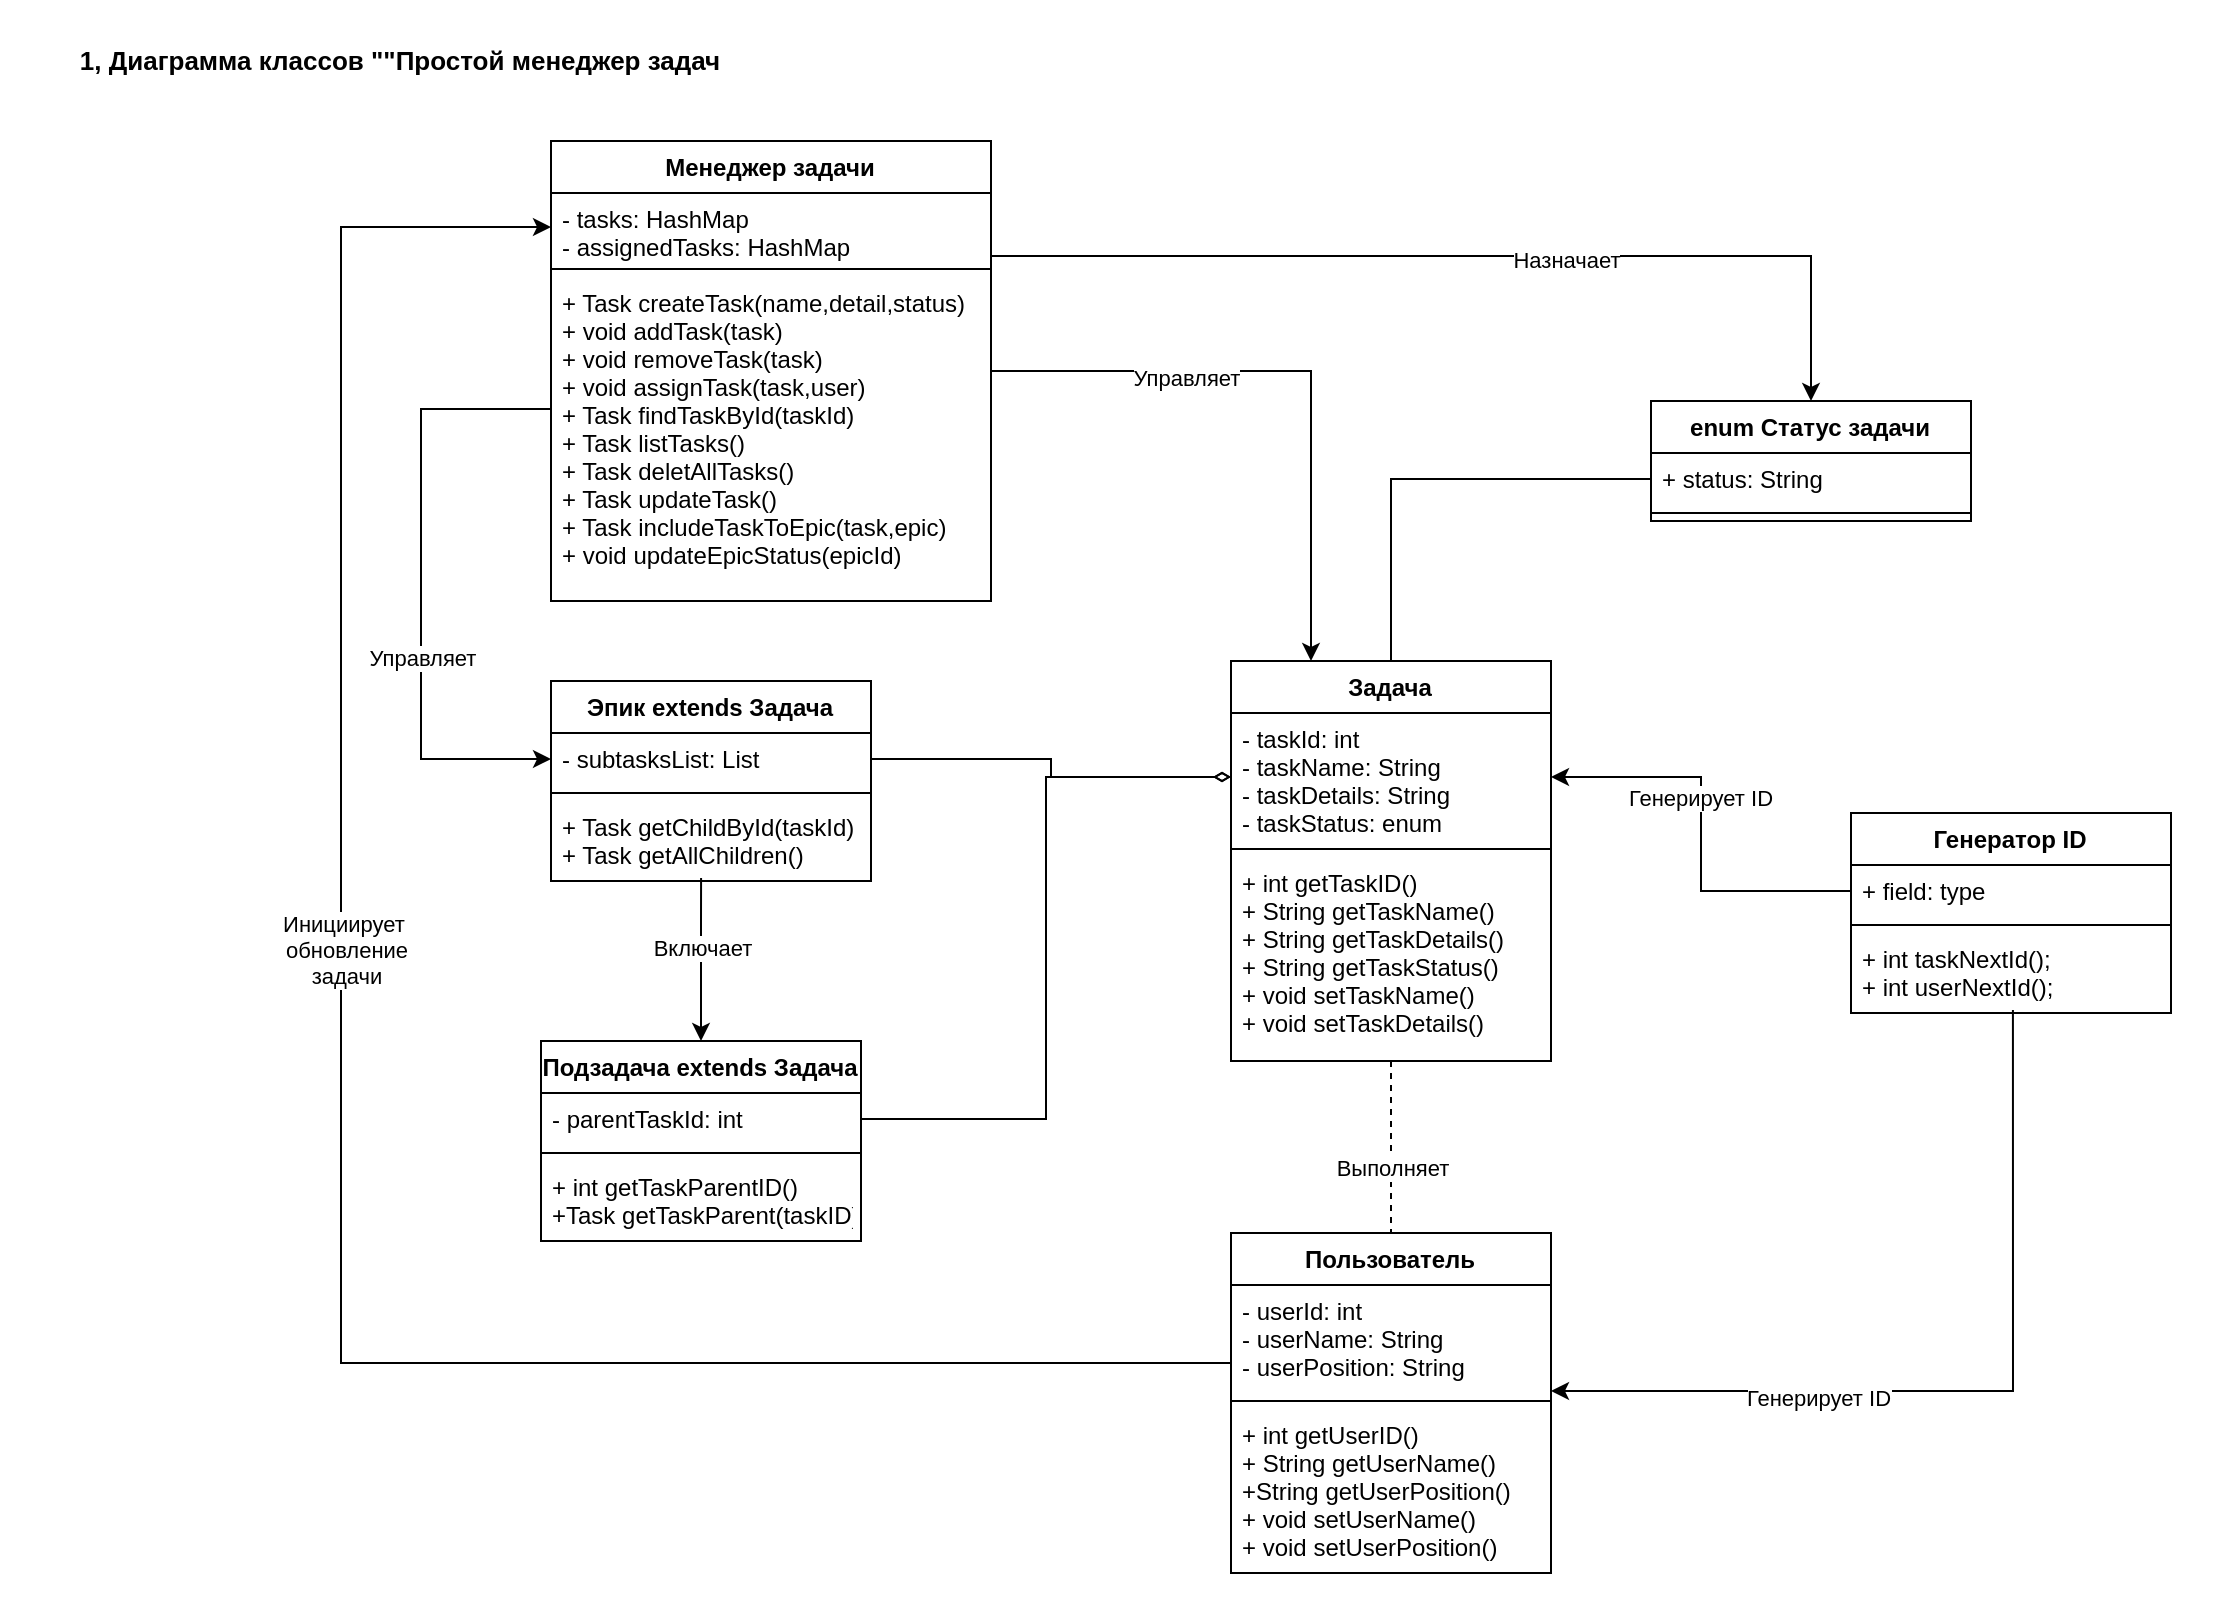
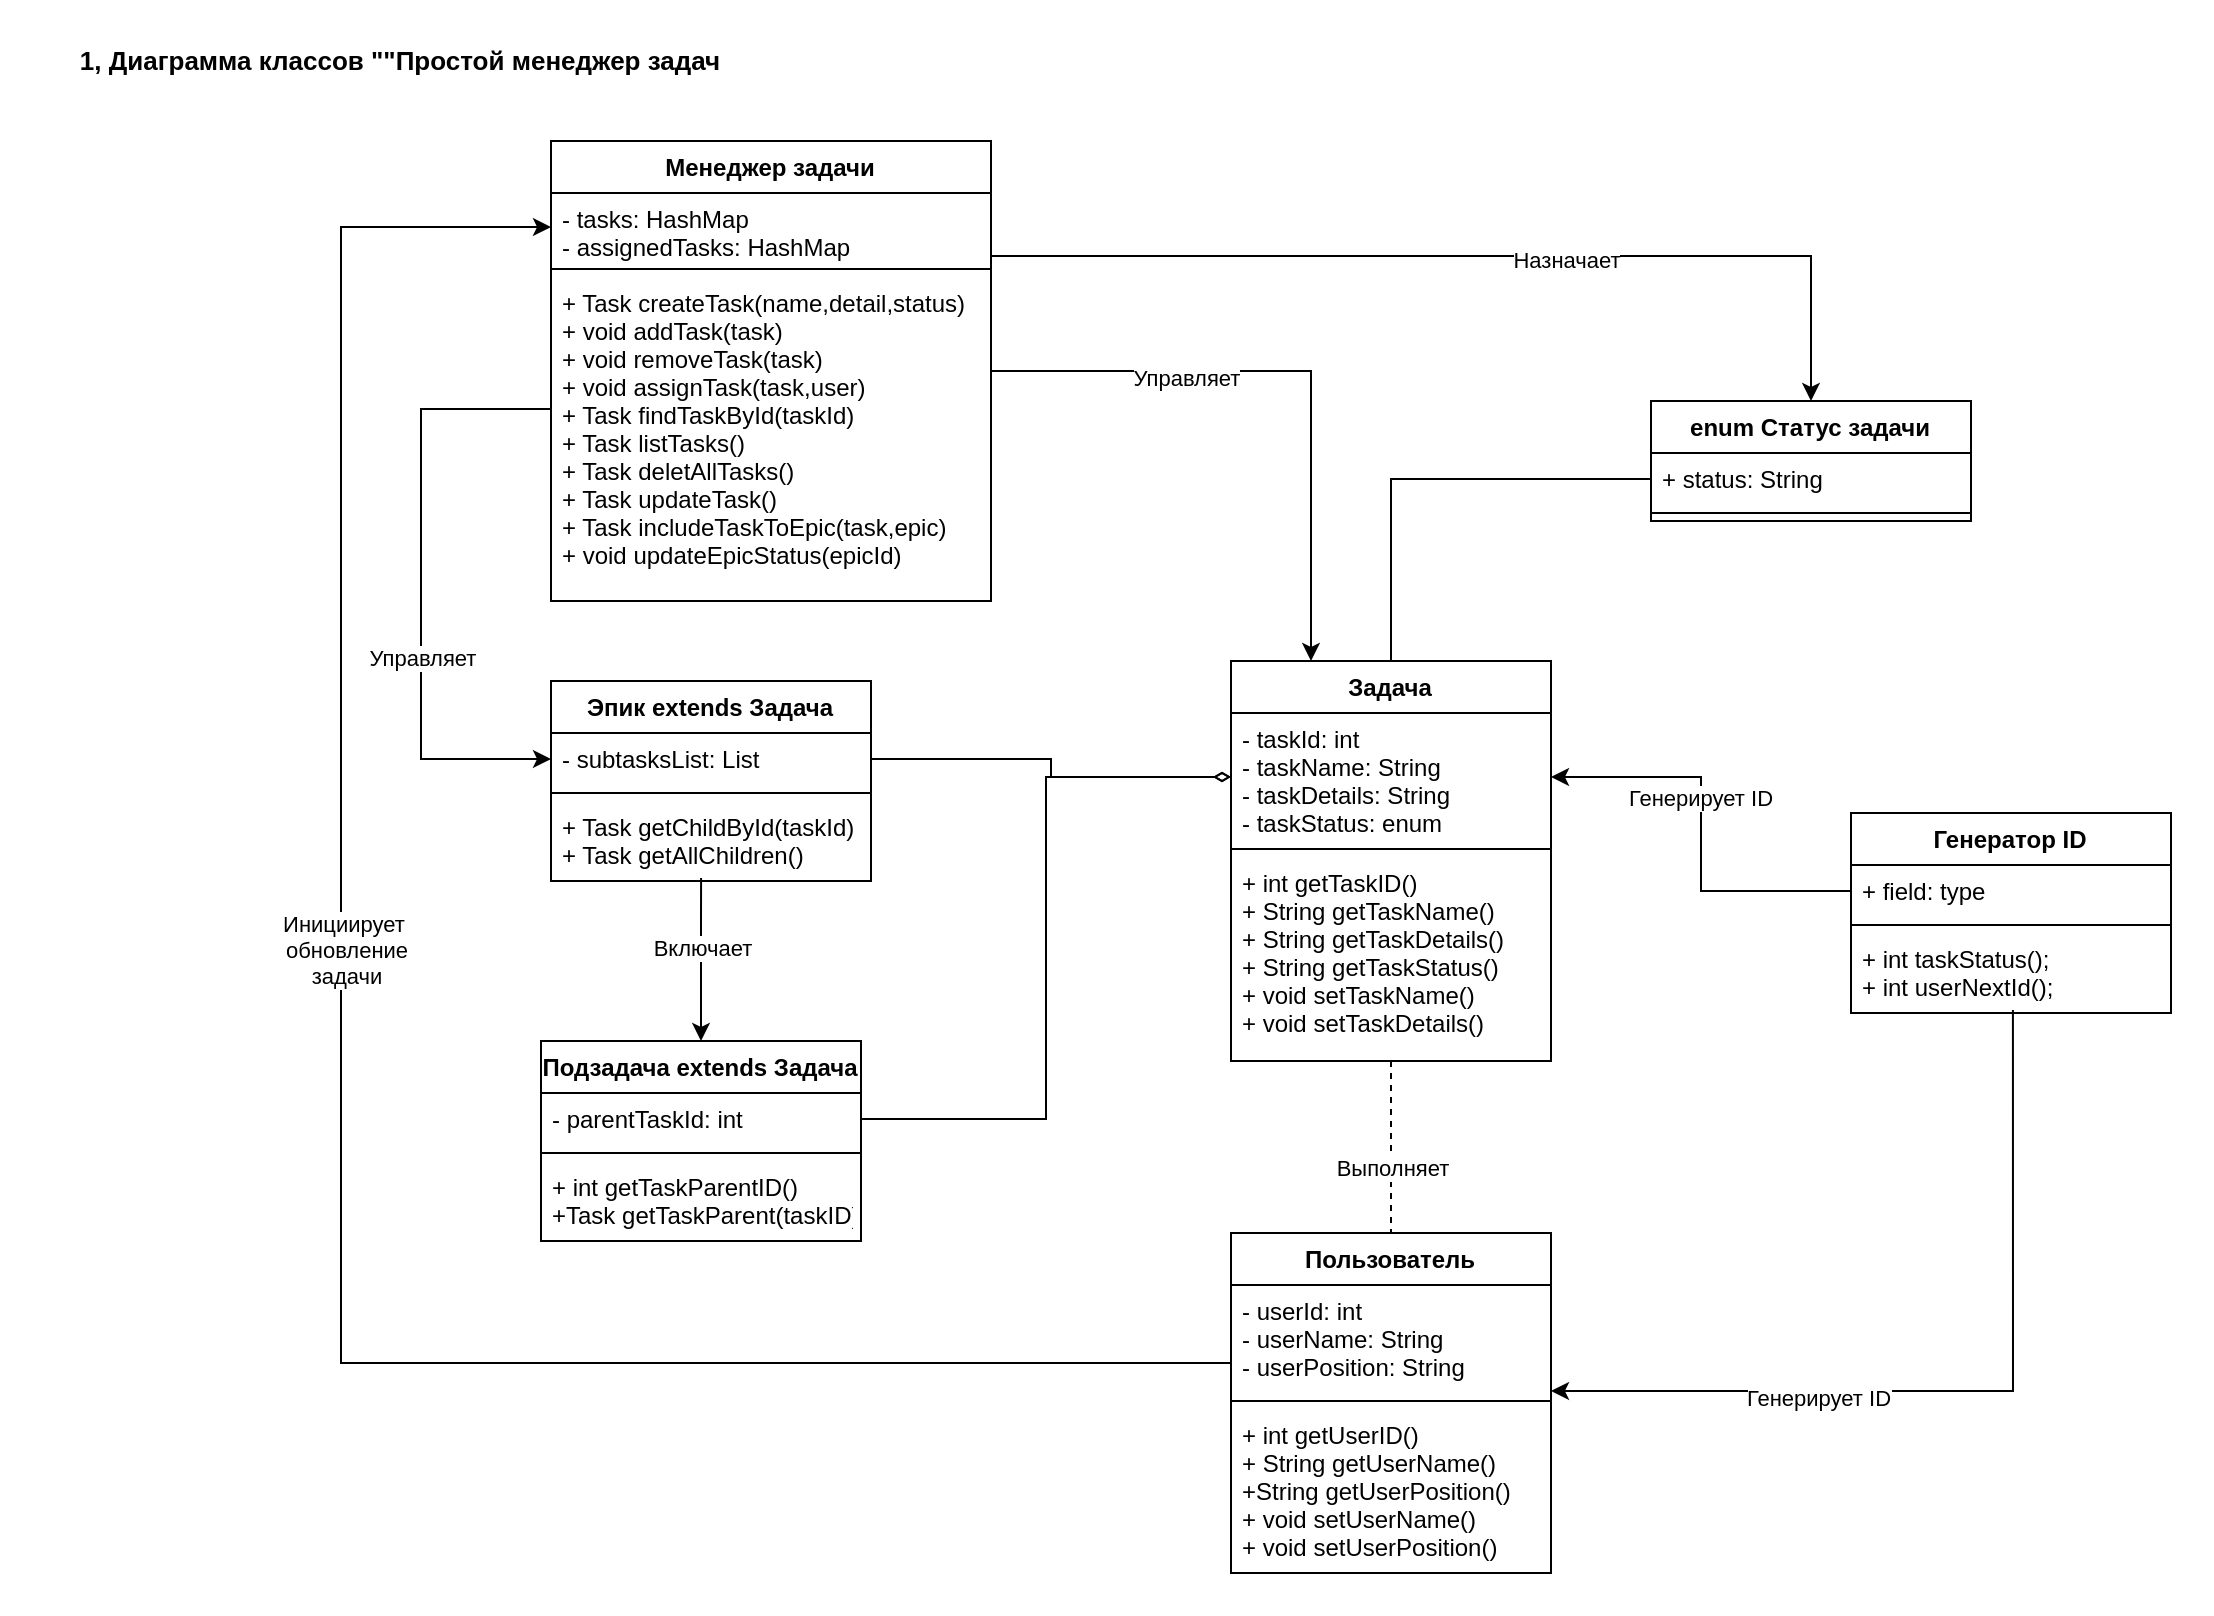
(1977, 960) -> (1977, 960)
